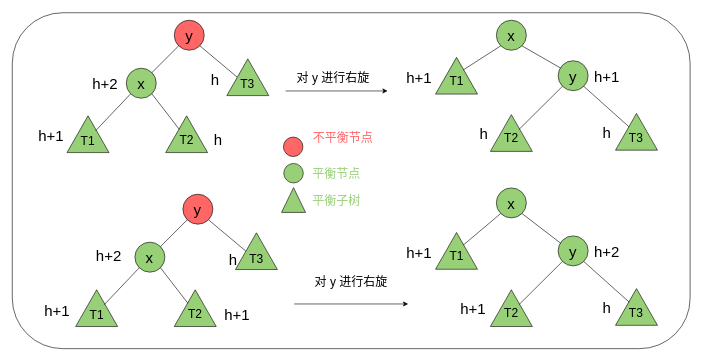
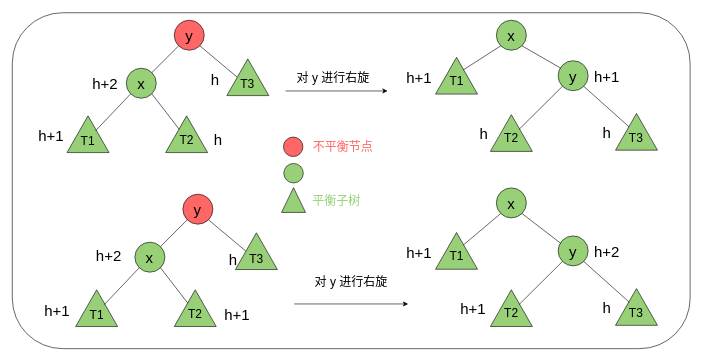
(343, 138) -> (343, 147)
(337, 173) -> none
